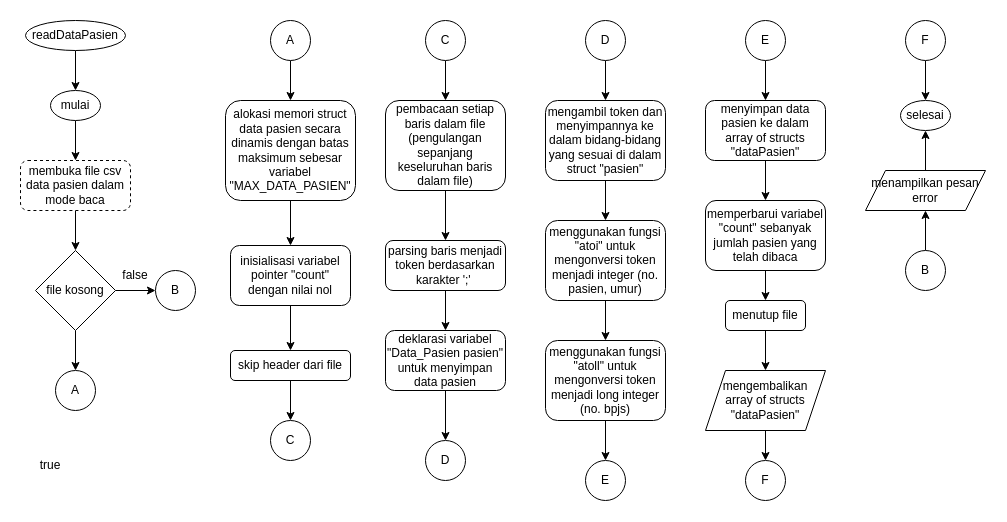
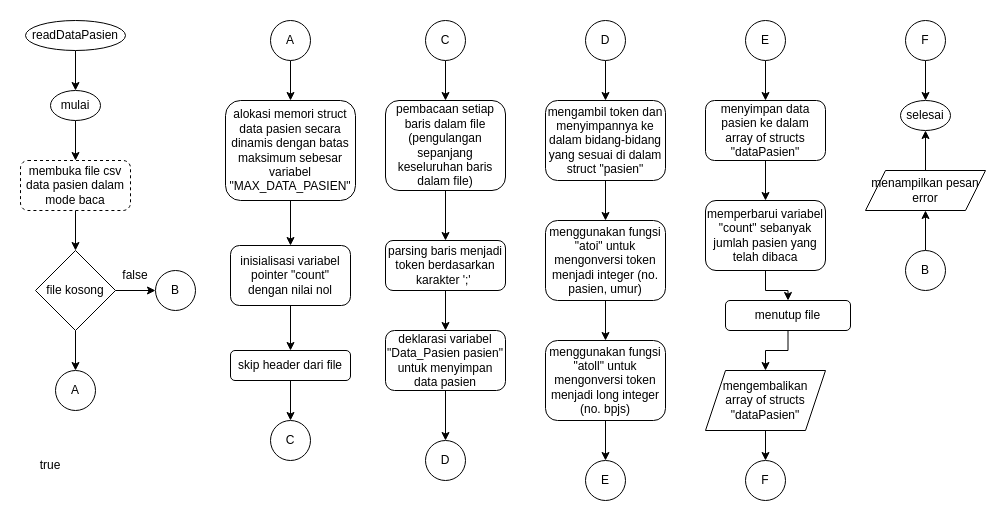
(766, 316) -> (788, 316)
